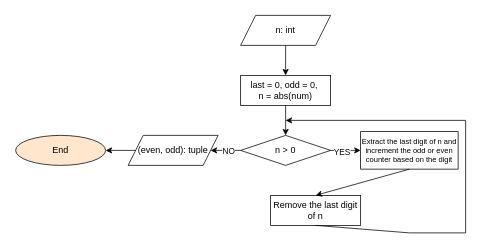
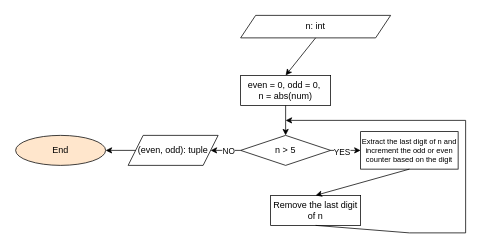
(285, 30) -> (315, 27)
(285, 90) -> (285, 90)
(285, 150) -> (285, 150)
